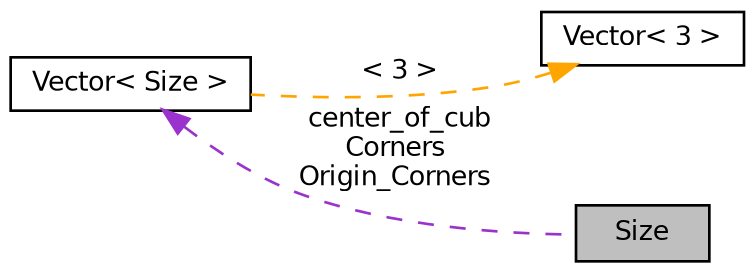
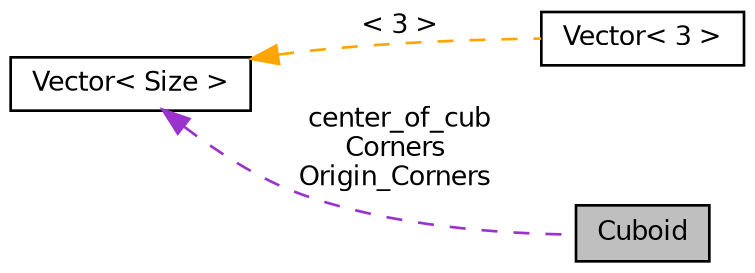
(402, 96) -> (409, 43)
(643, 233) -> (643, 233)
